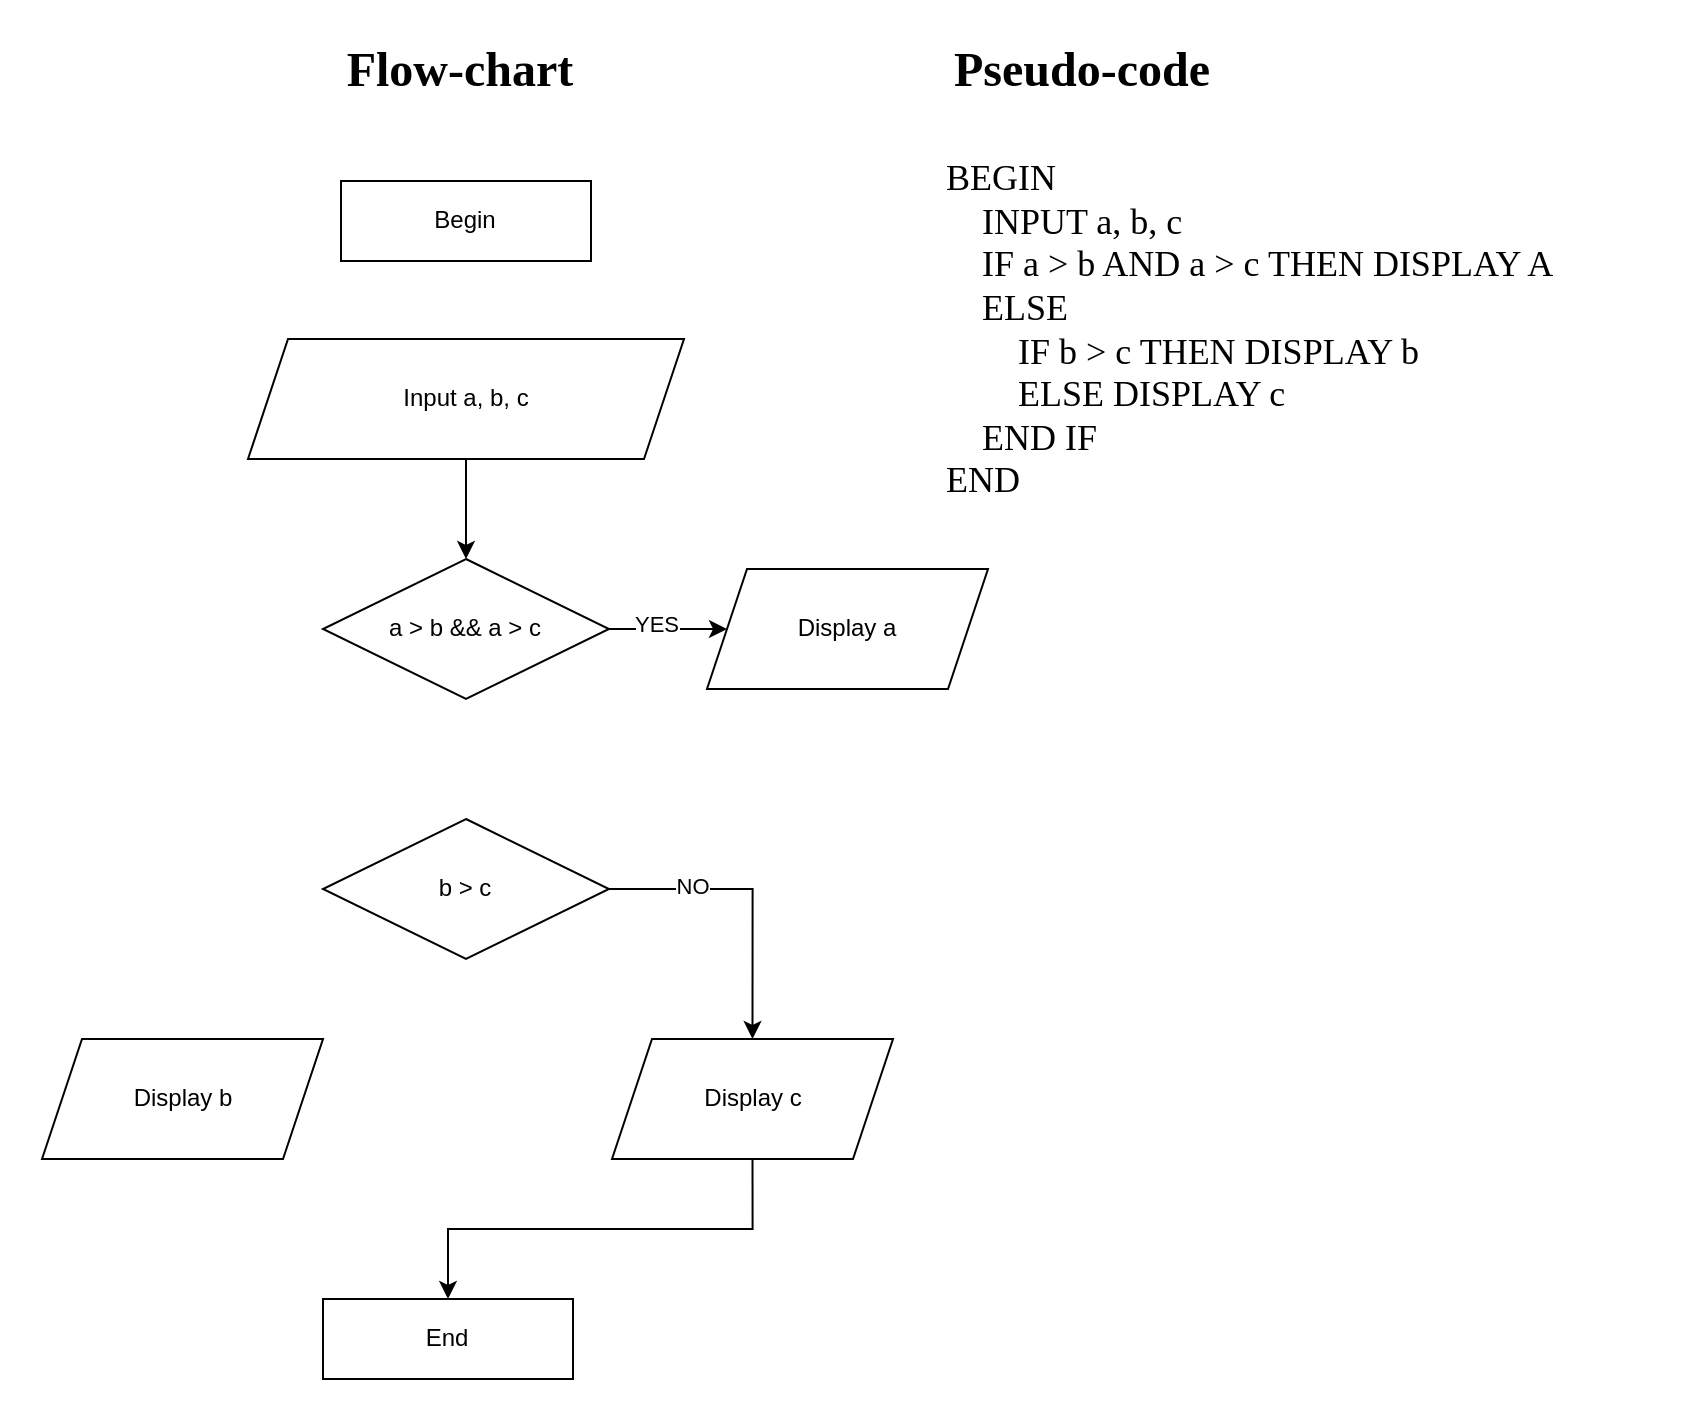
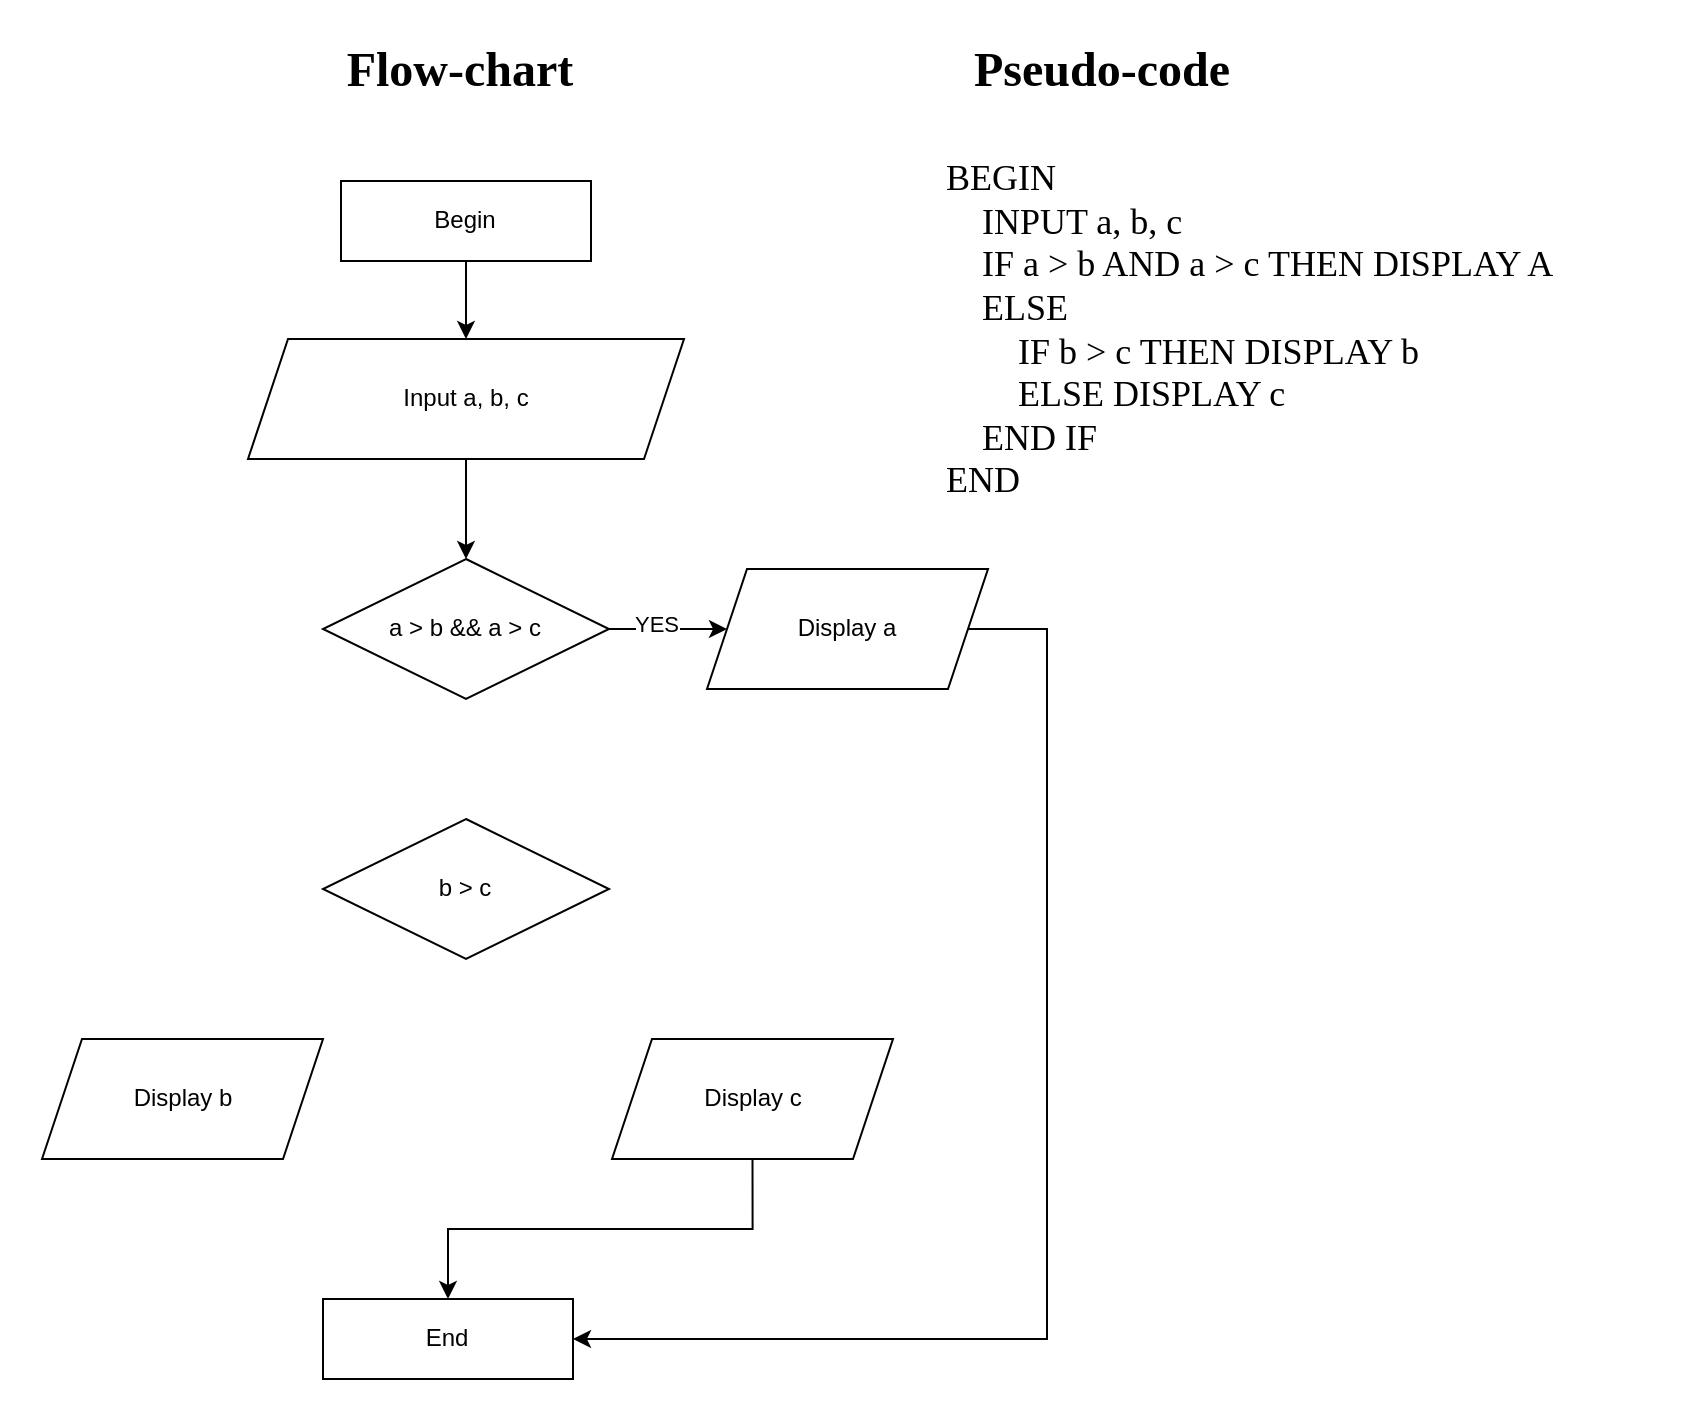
(1083, 71) -> (1103, 71)
none -> (466, 293)
(750, 889) -> none
none -> (1047, 1175)
